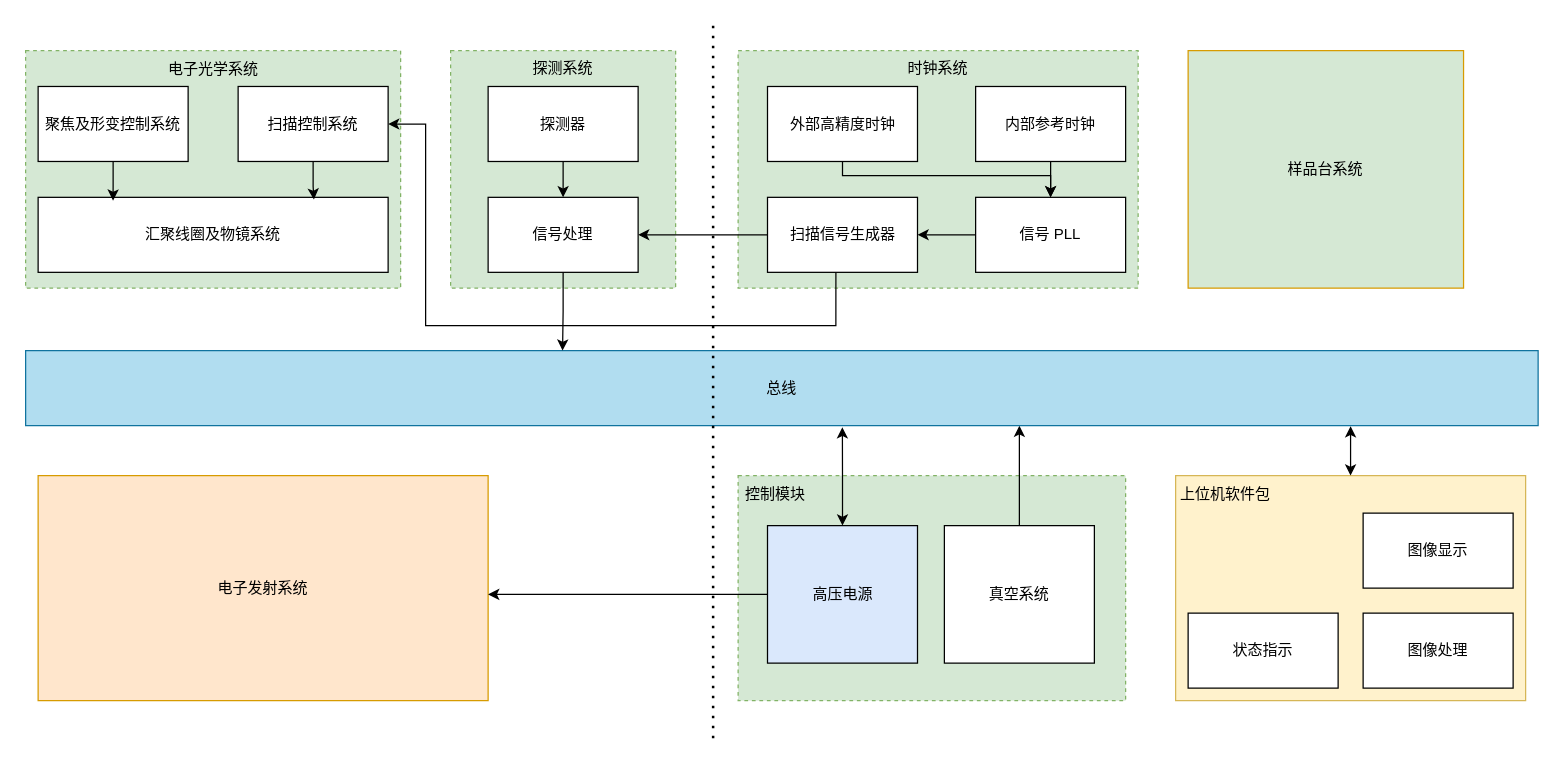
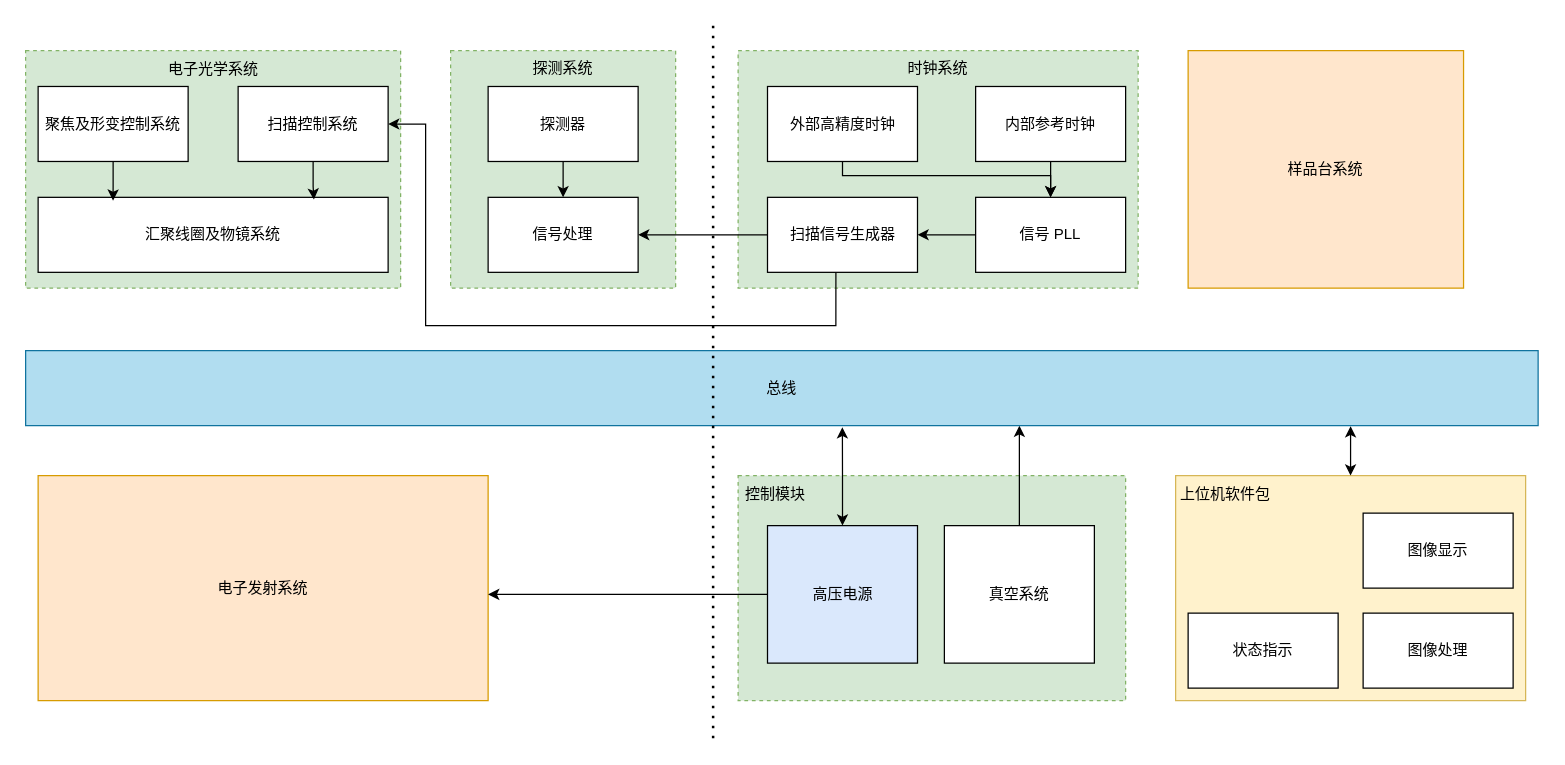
(1326, 169) -> (1326, 169)
(563, 307) -> none
